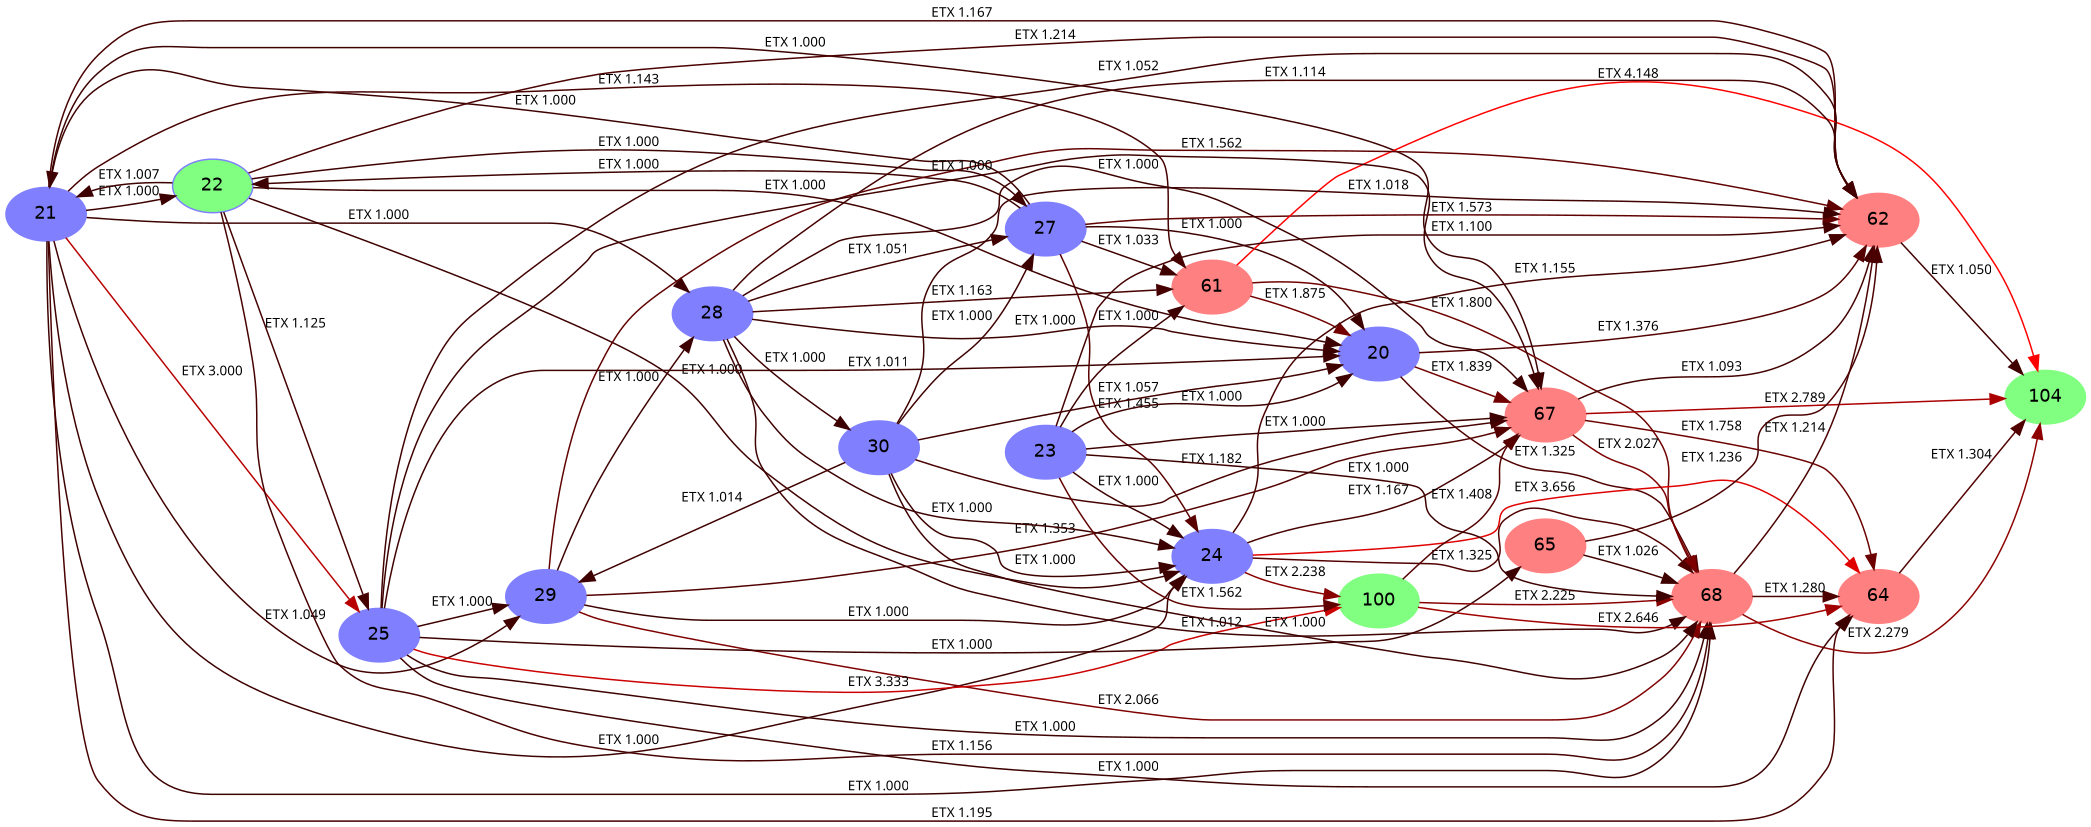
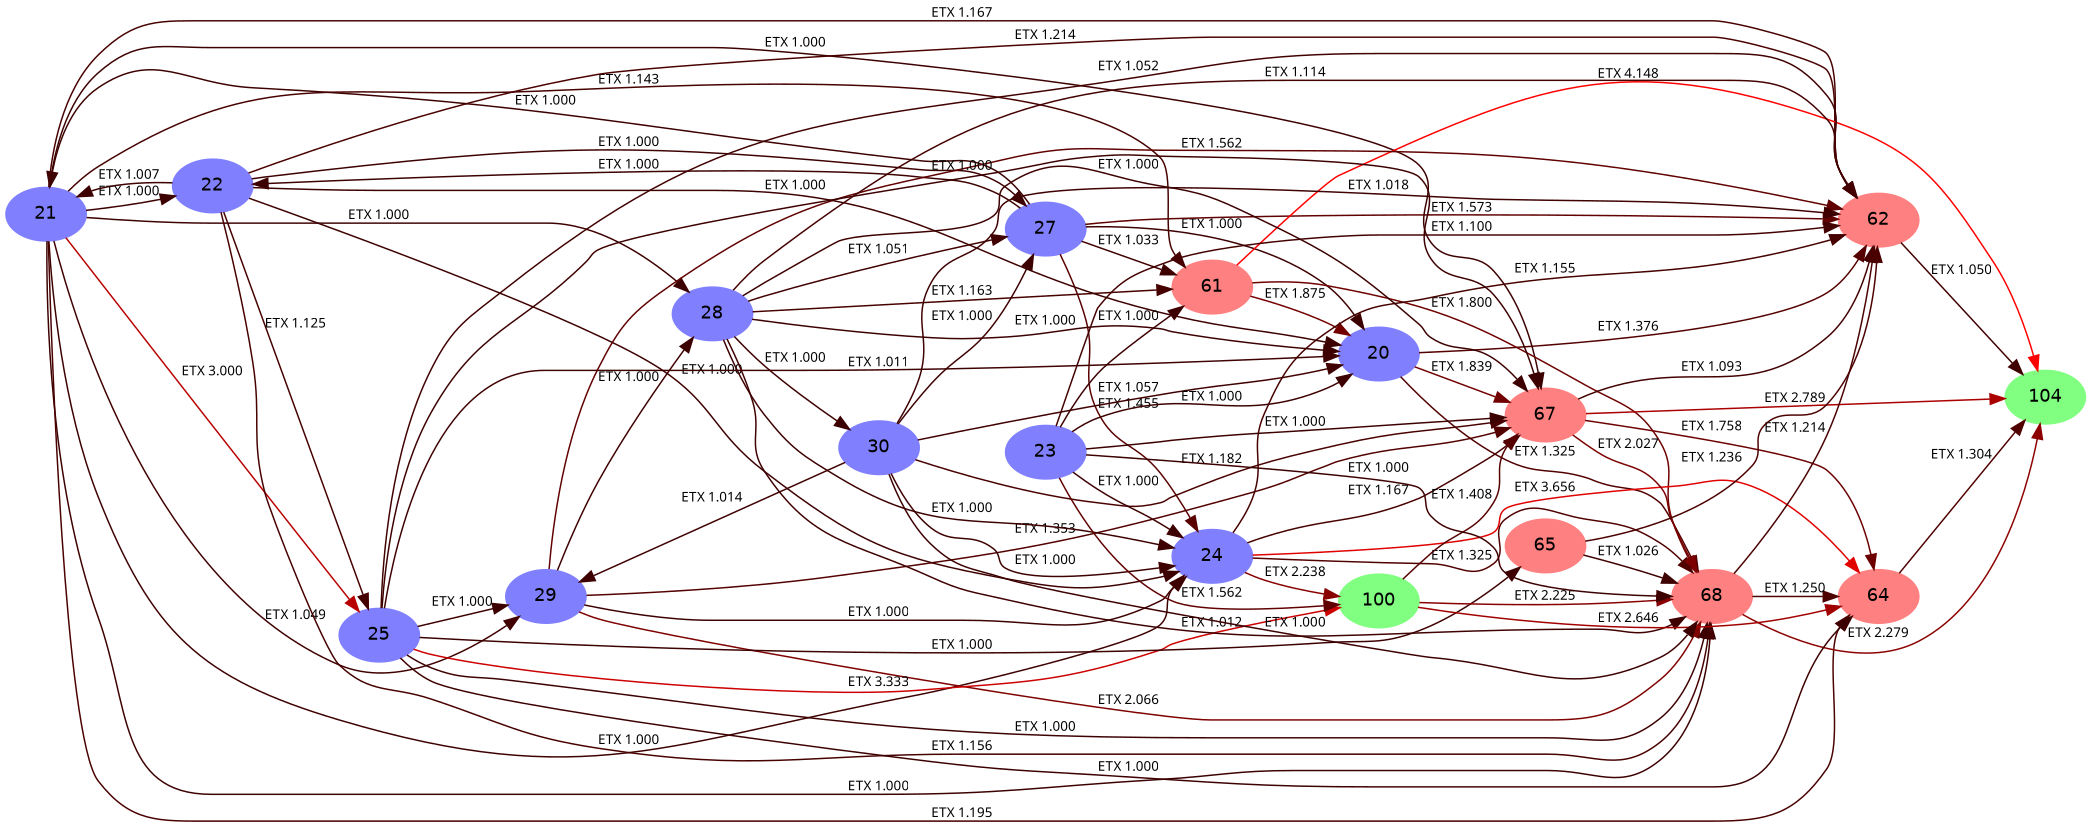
(213, 186) -> (213, 186)
(1795, 589) -> (1795, 589)
